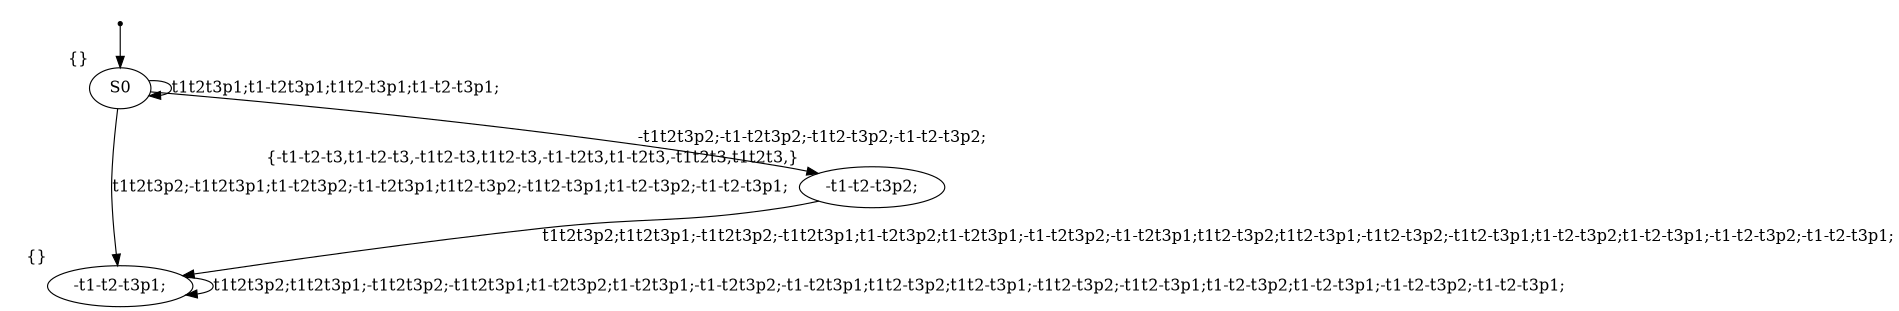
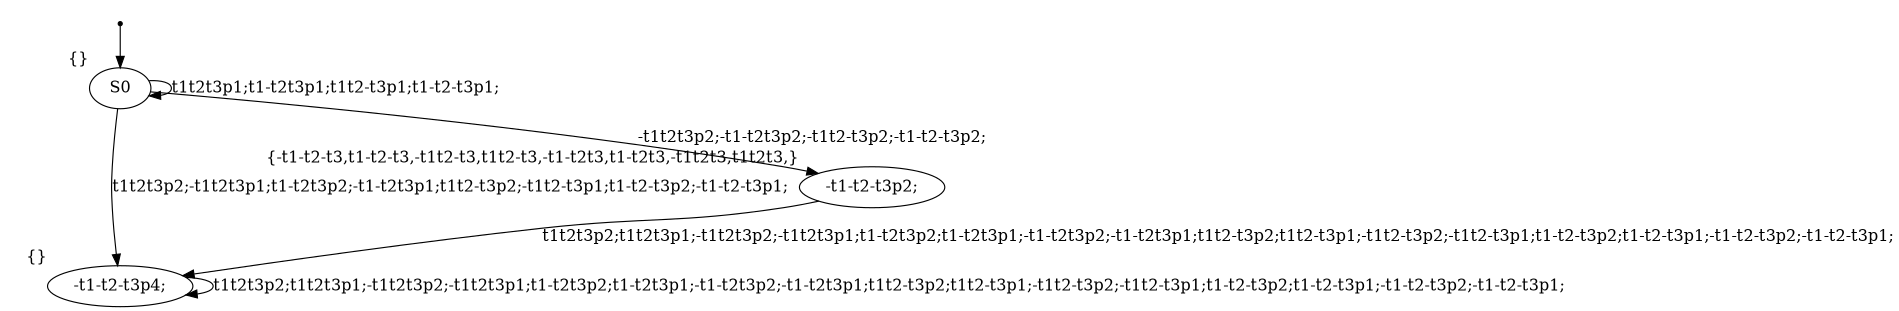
(120, 286) -> (120, 286)
